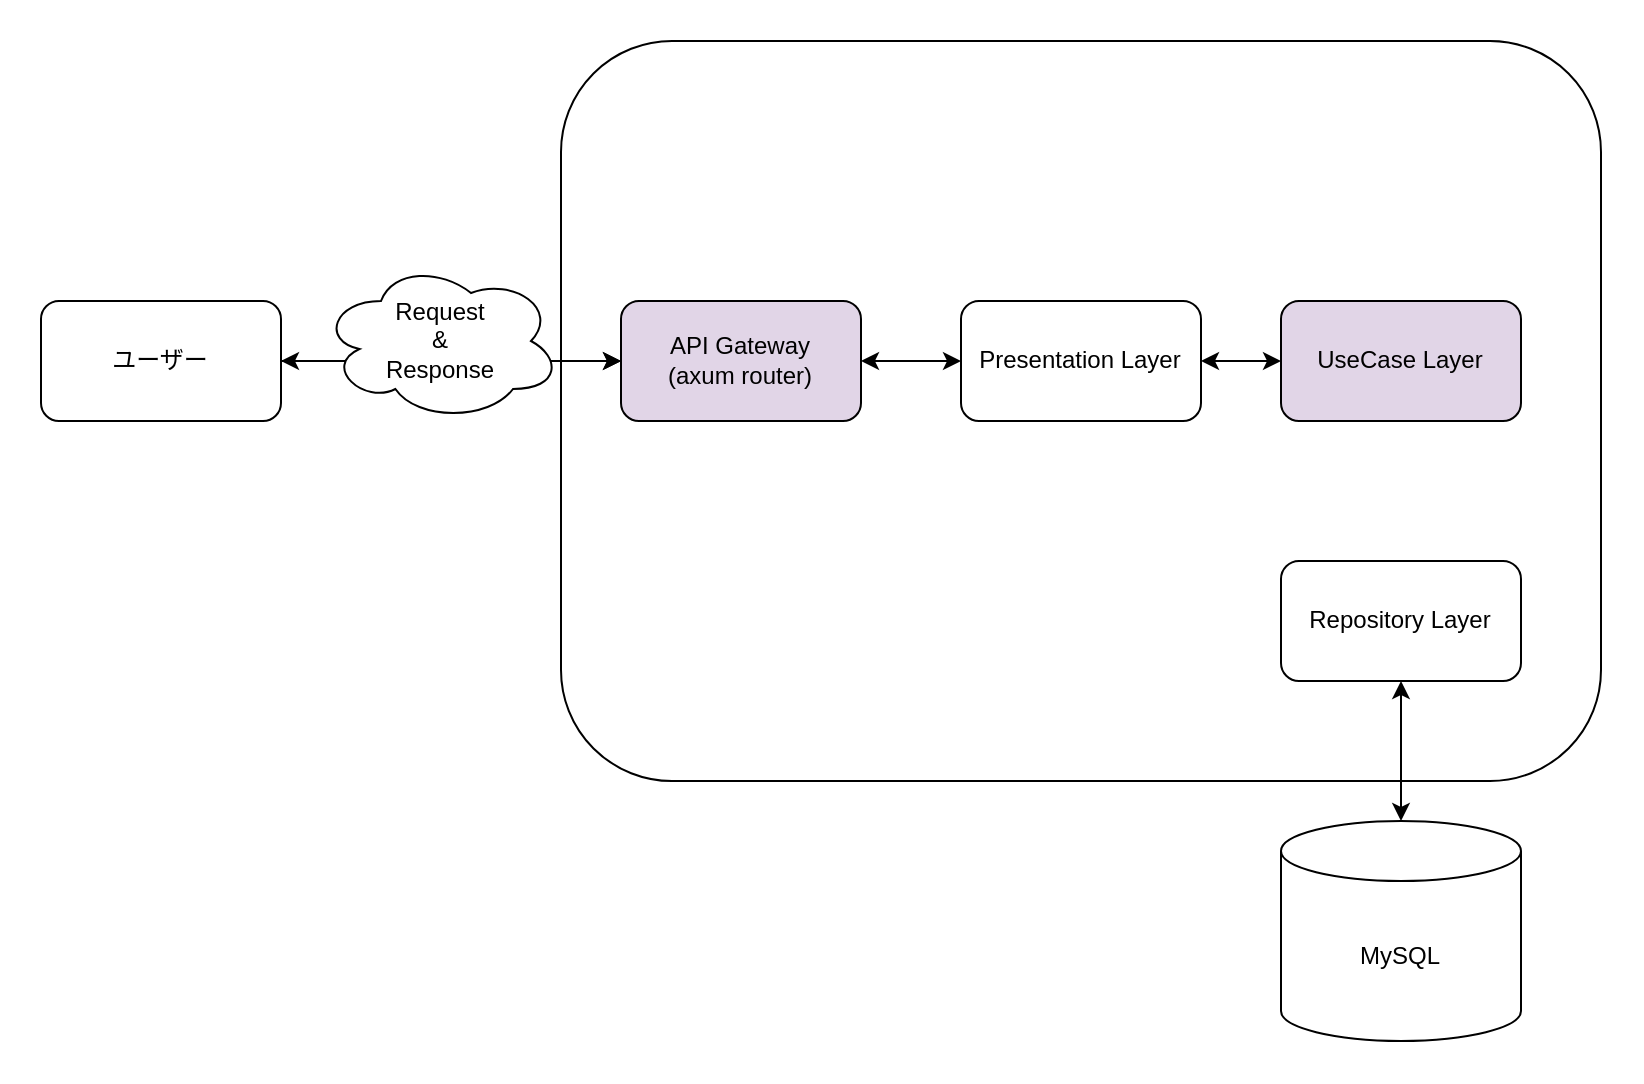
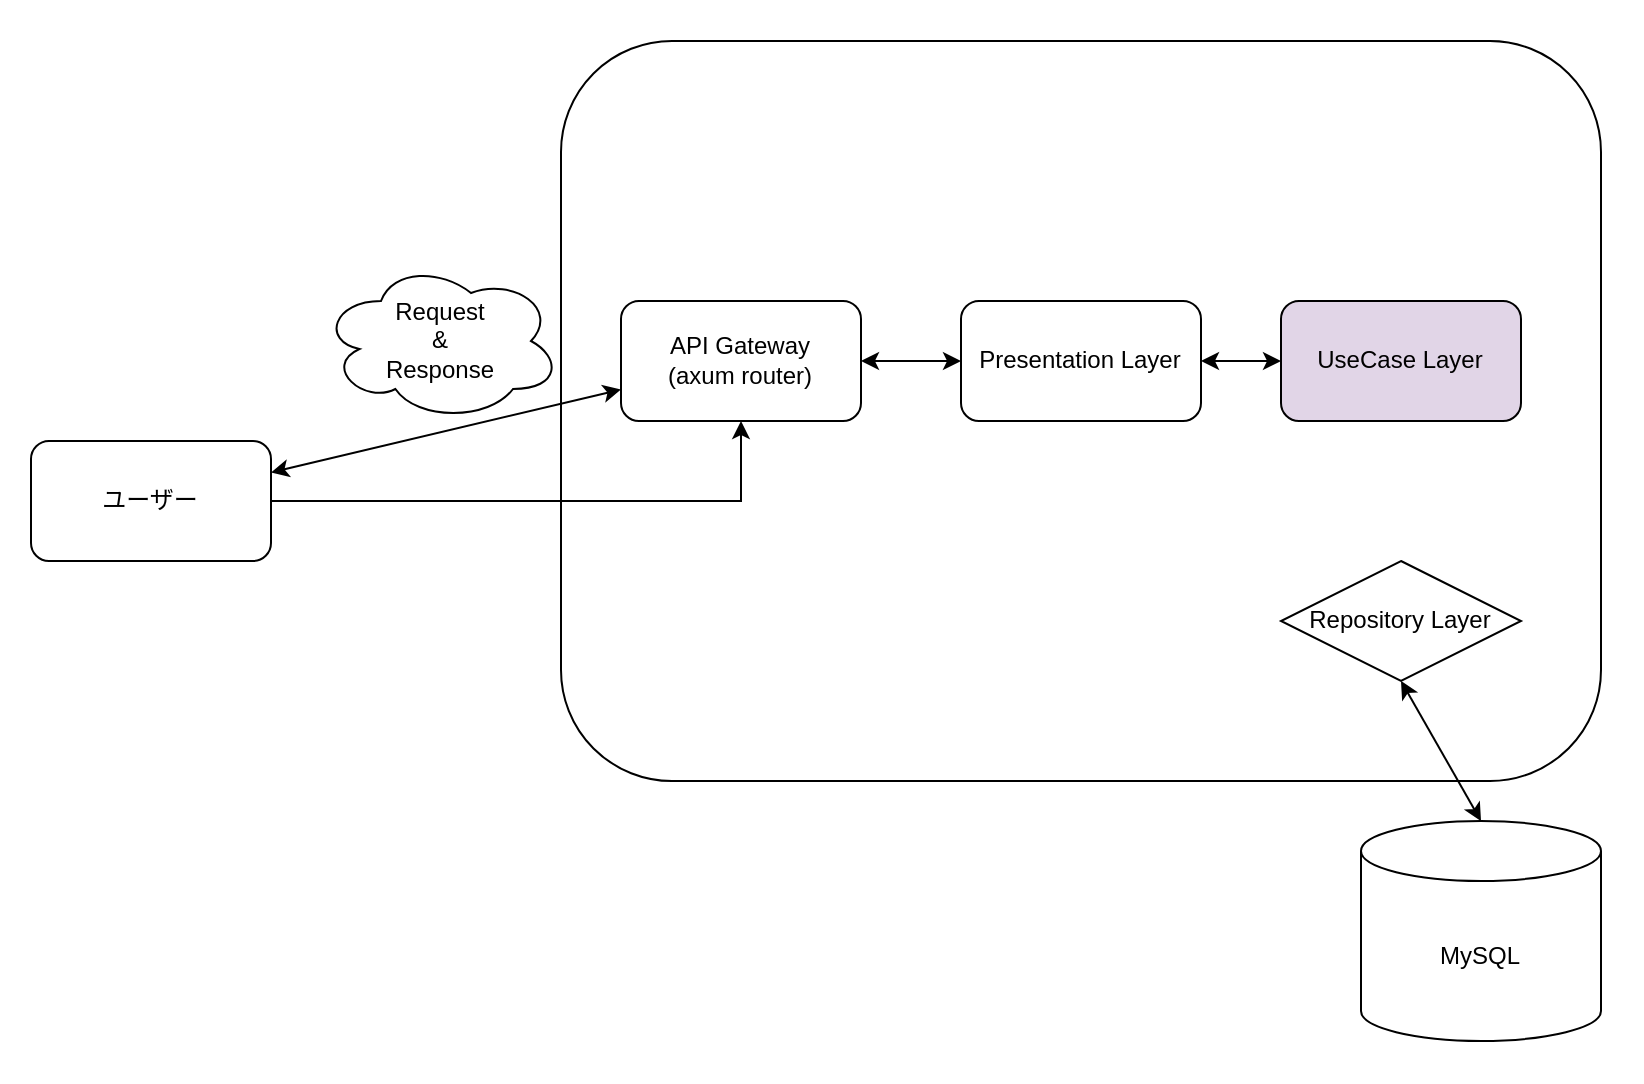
(161, 361) -> (151, 501)
(741, 361) -> (741, 361)
(1401, 621) -> (1401, 621)
(1401, 931) -> (1481, 931)
